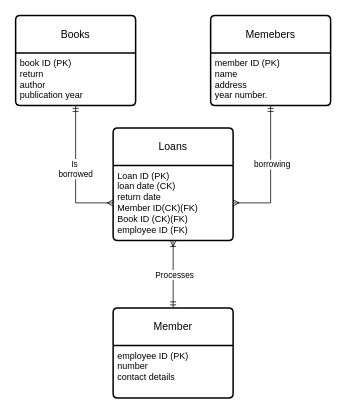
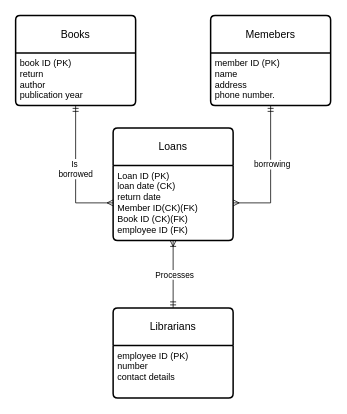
(248, 80) -> (248, 80)
(173, 327) -> (173, 327)
